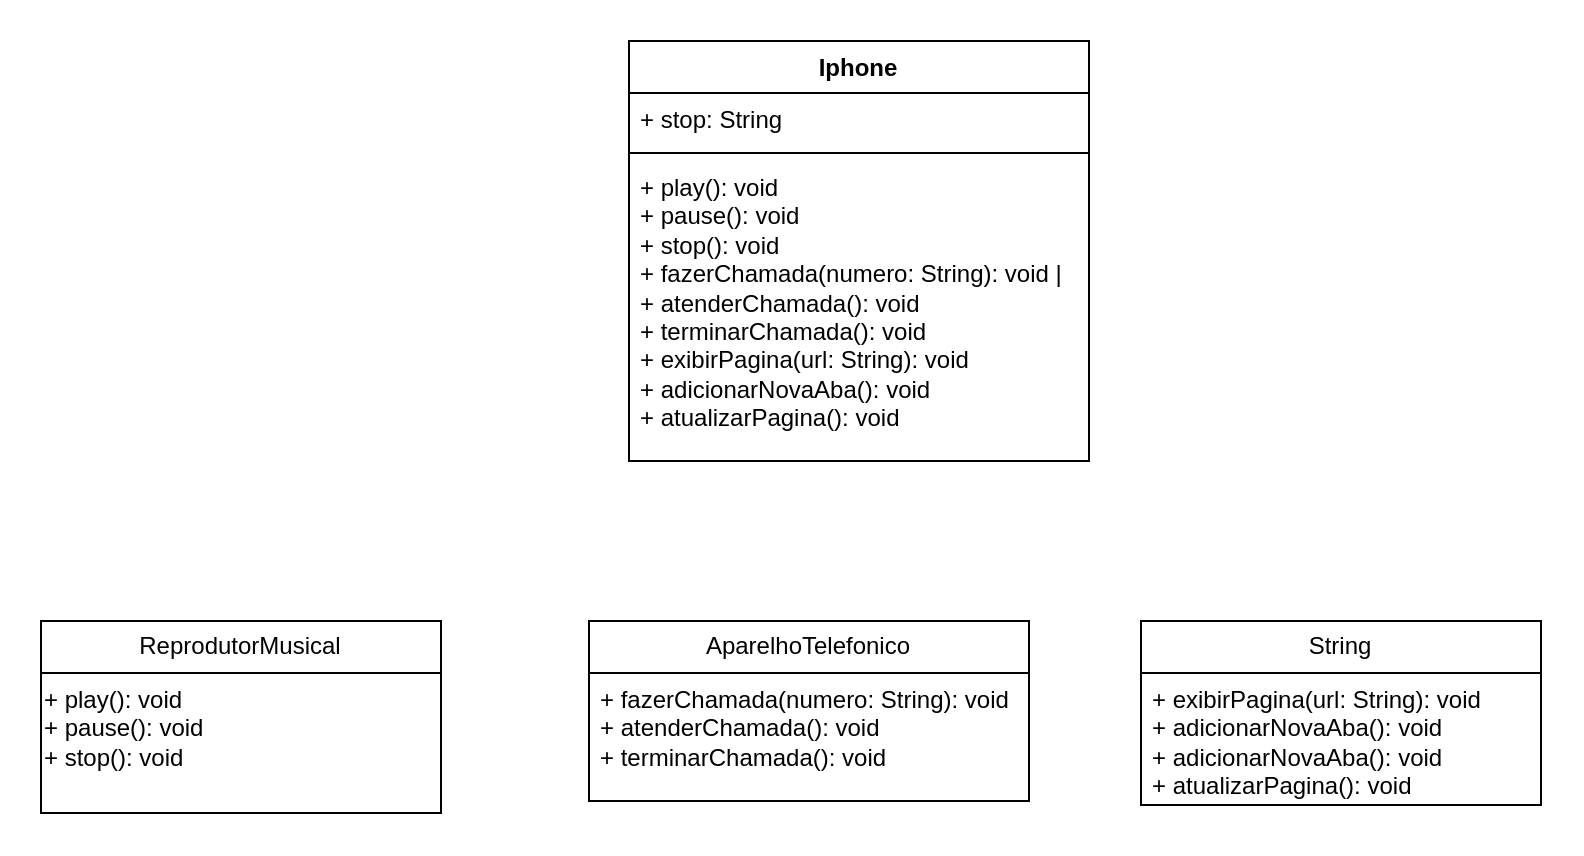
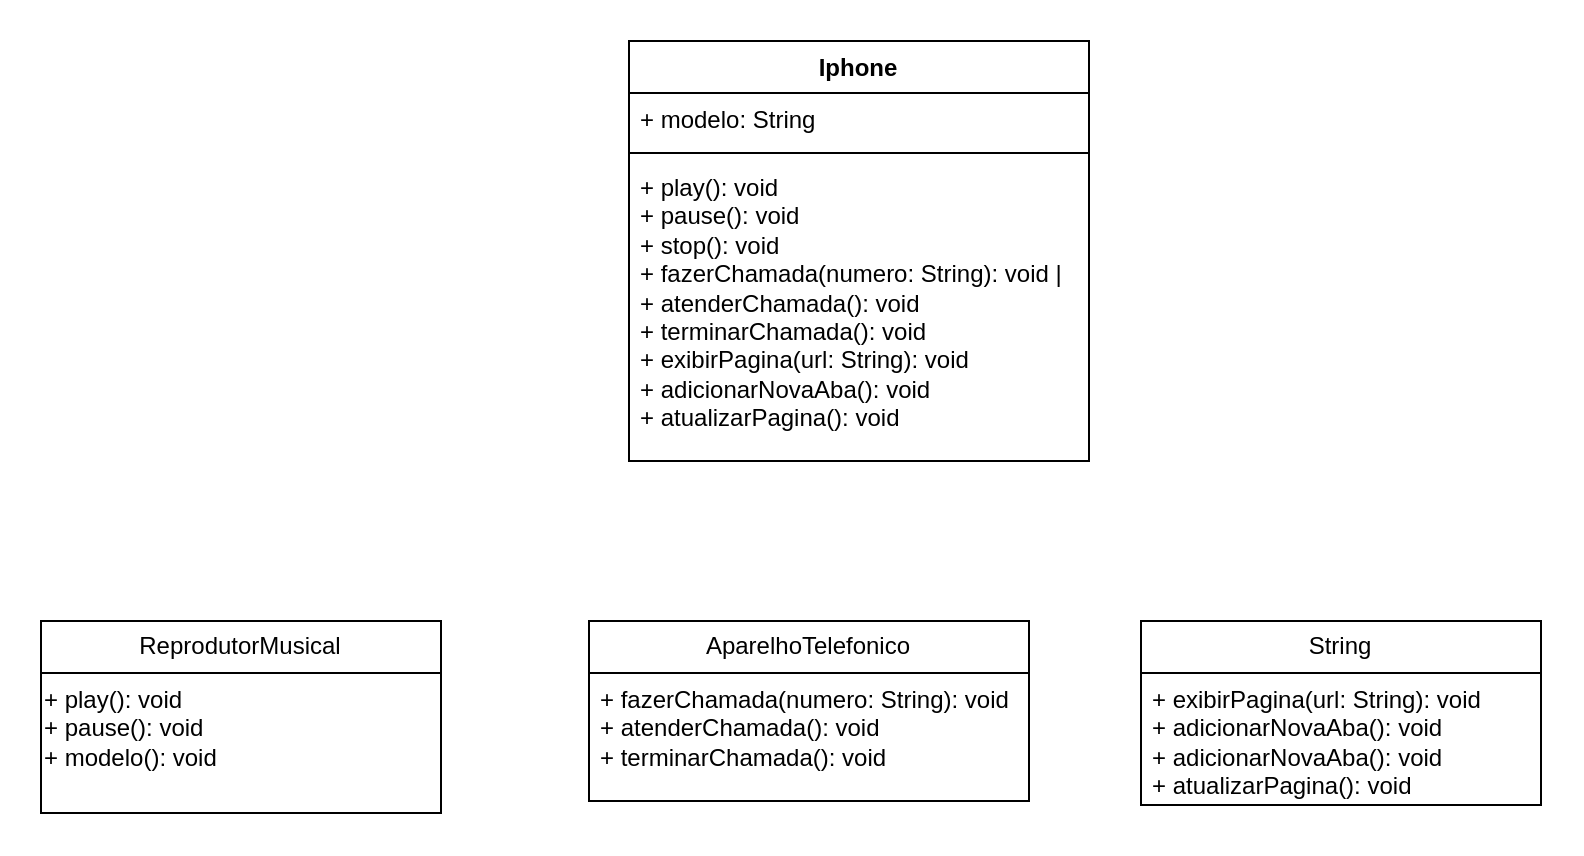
(723, 121) -> (733, 121)
(133, 730) -> (137, 730)
